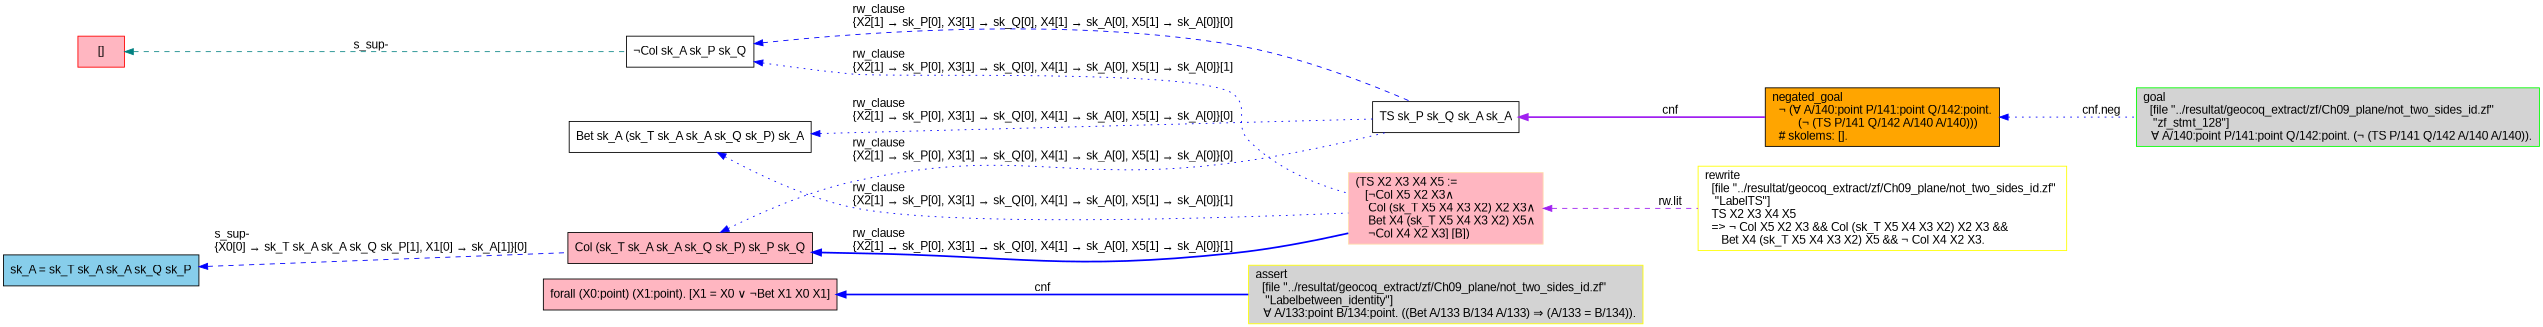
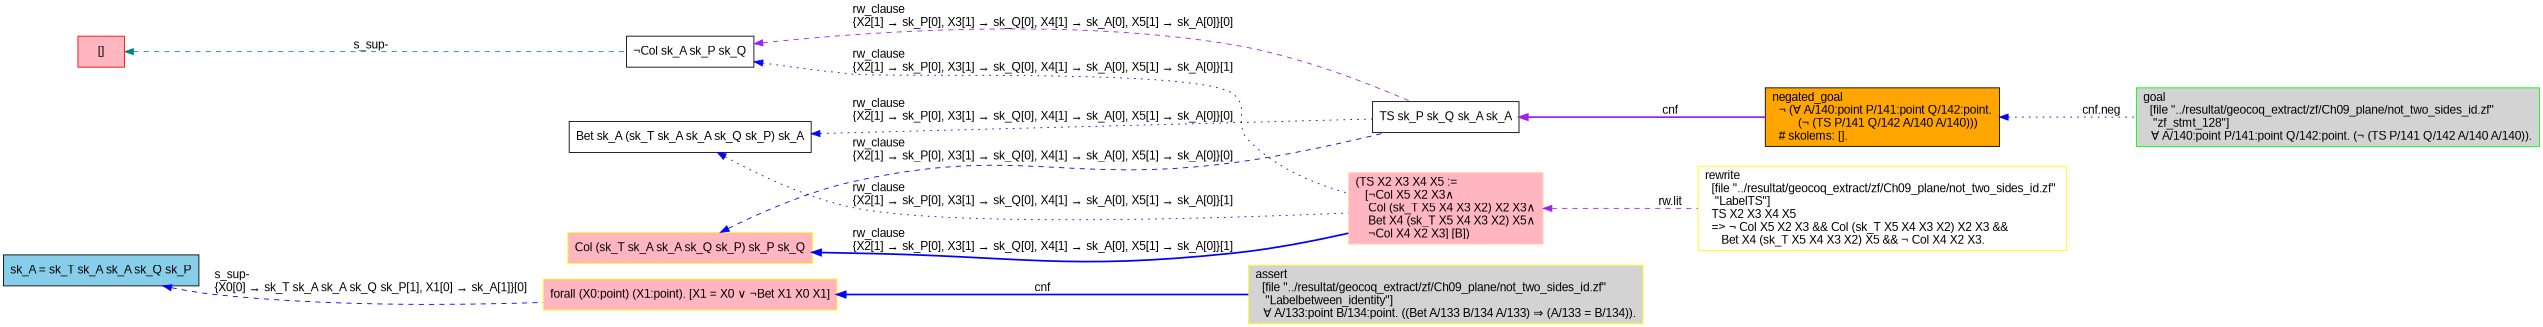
(1091, 31) -> (1091, 31)
(1053, 167) -> (1053, 167)
(690, 248) -> (690, 248)
(388, 259) -> (357, 303)
(690, 294) -> (690, 294)
